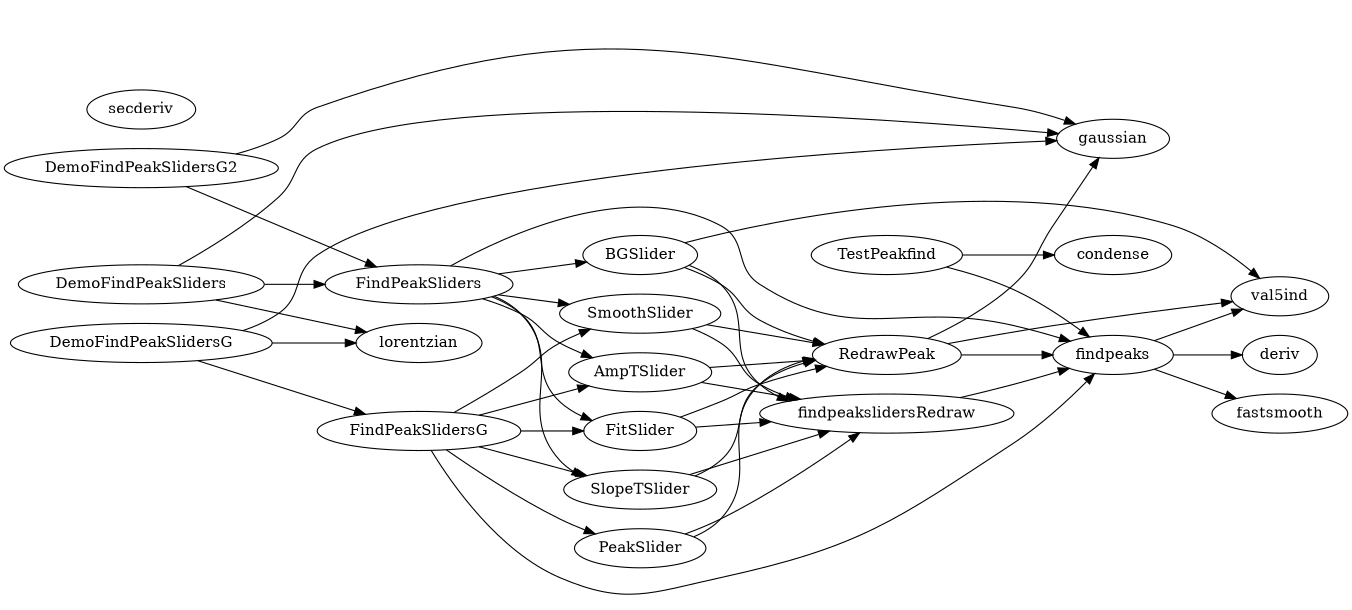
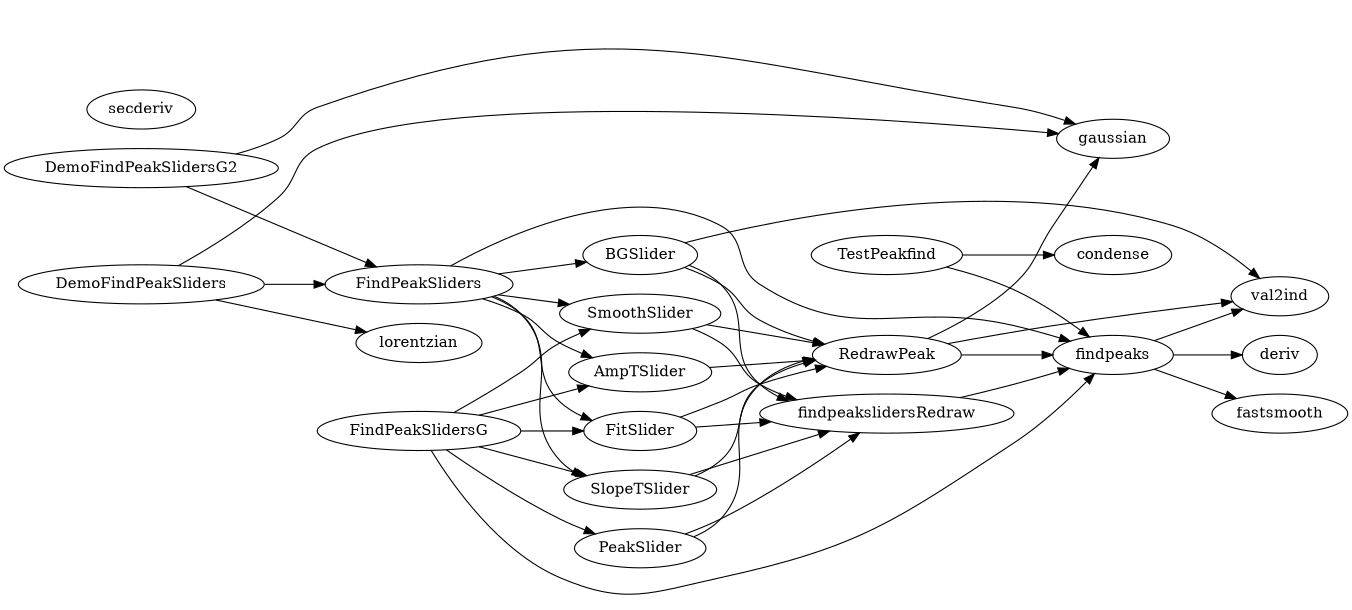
(1280, 296) -> (1280, 296)
(141, 343) -> none
(734, 388) -> none
